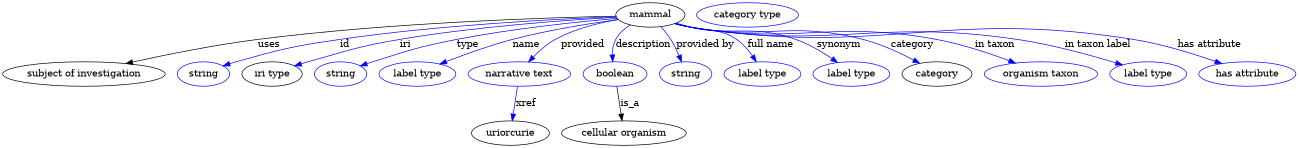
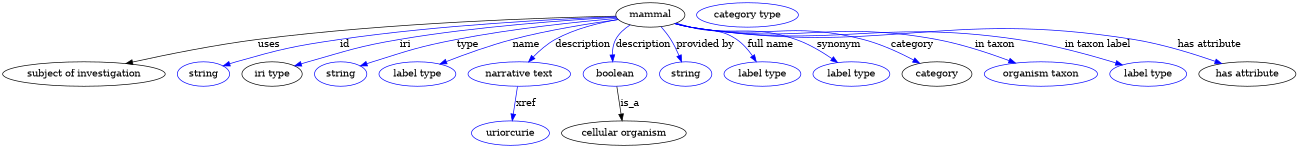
(583, 44) -> (583, 44)
(1247, 74) -> (1247, 74)
(510, 133) -> (510, 133)
